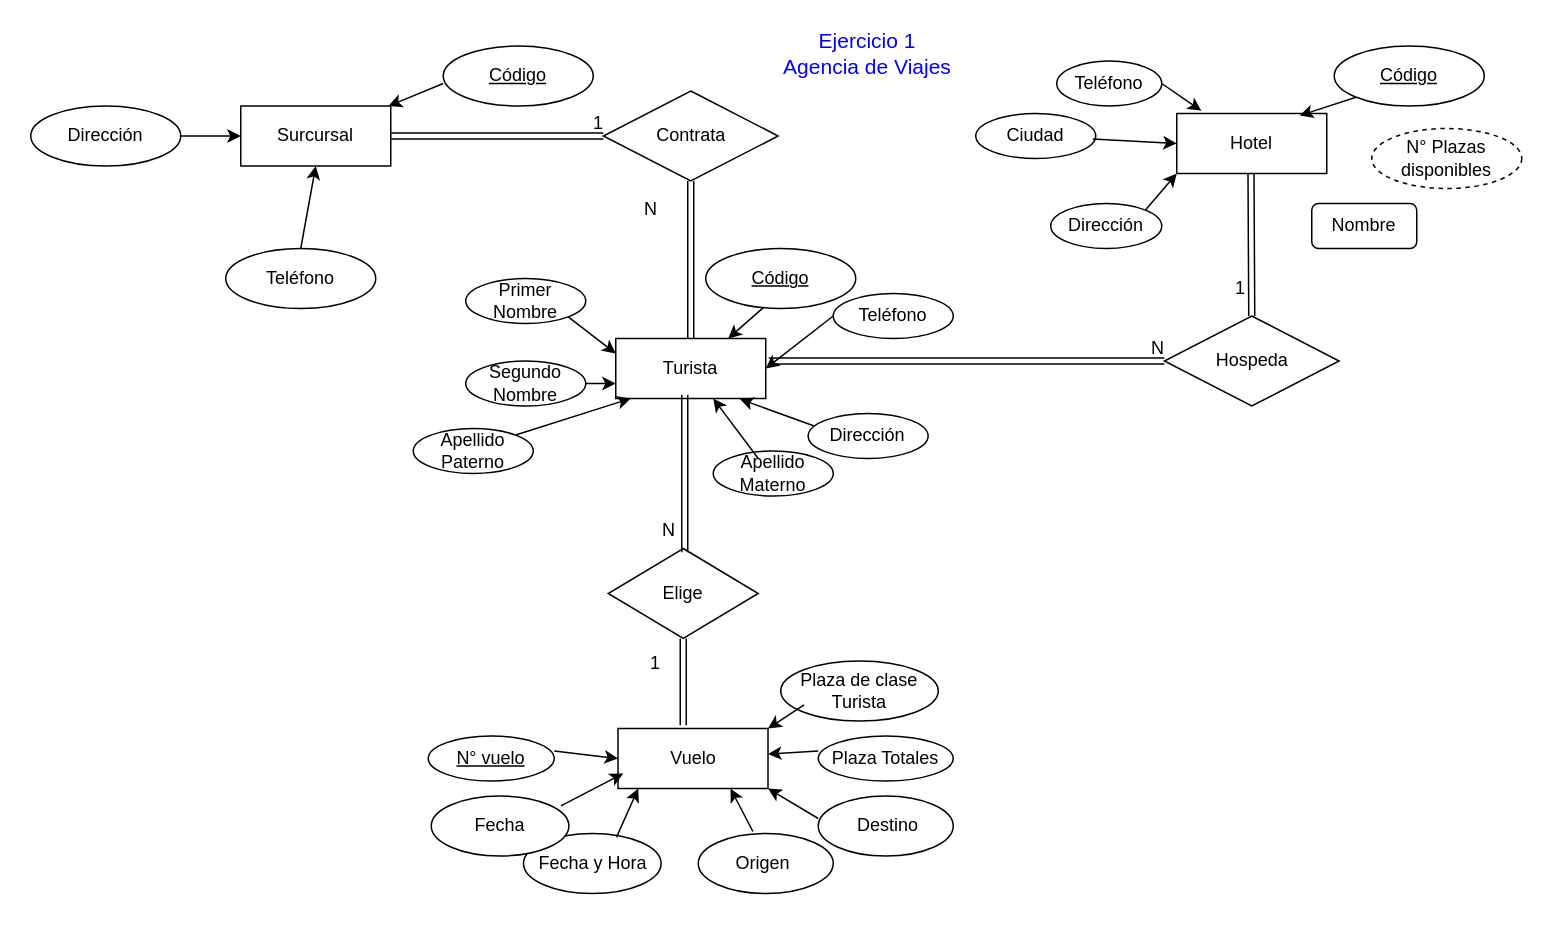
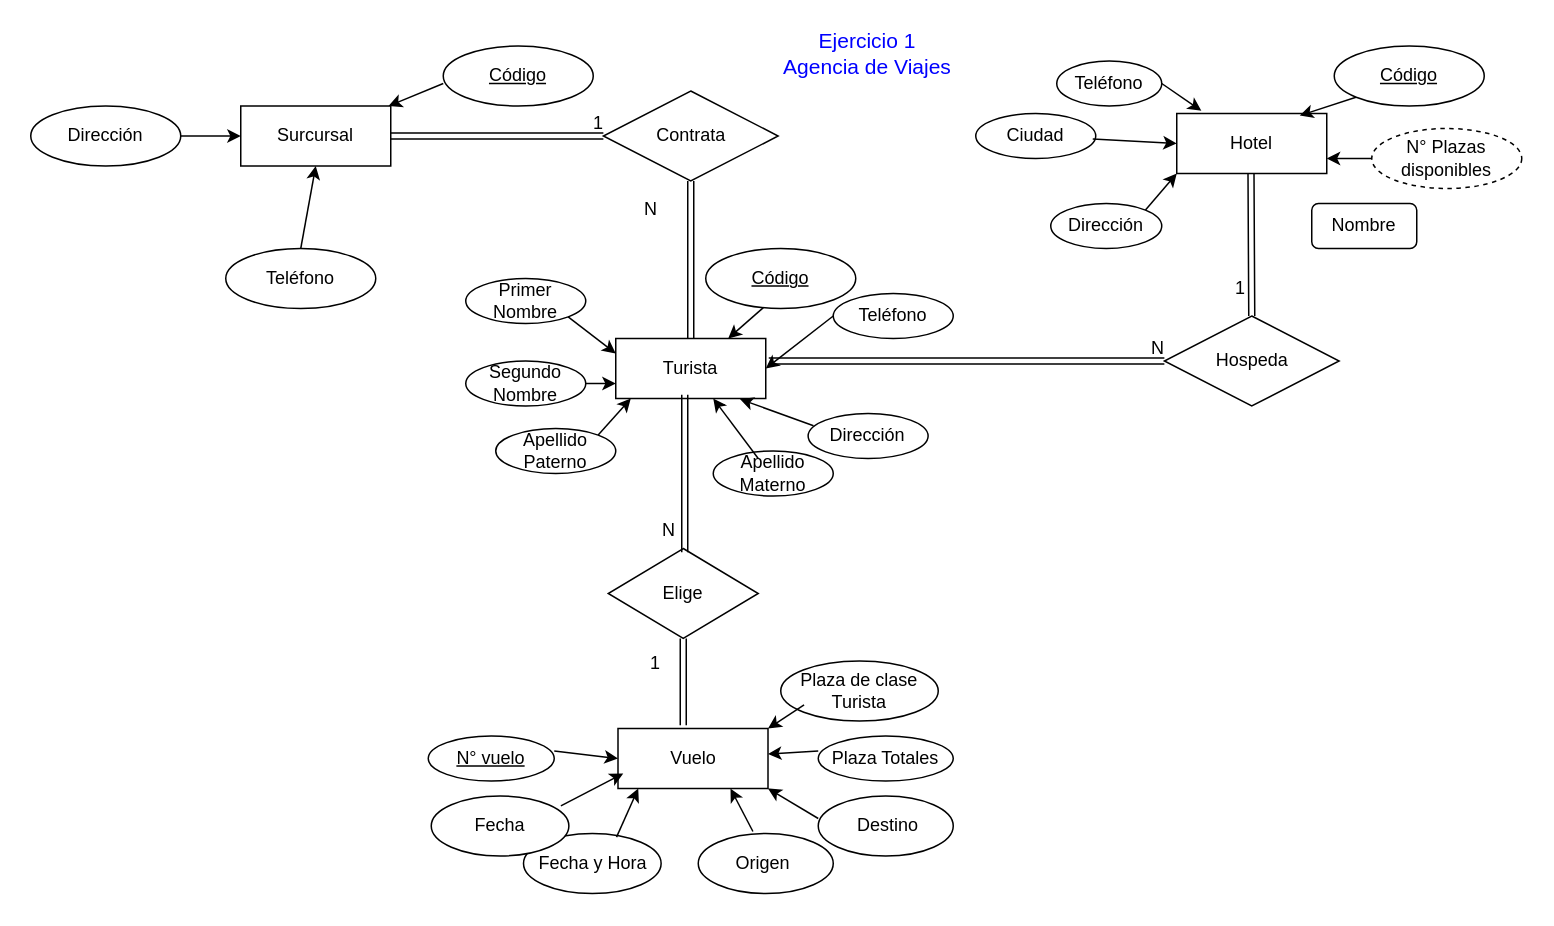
none -> (1355, 158)
(473, 451) -> (556, 451)
